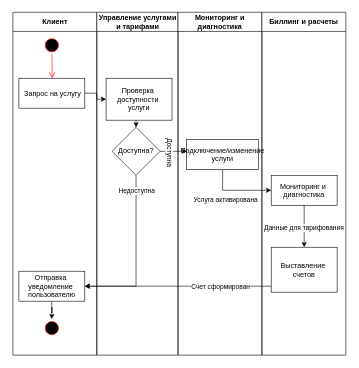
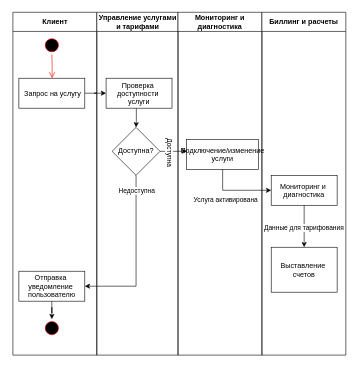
(139, 99) -> (139, 93)
(204, 287) -> none
